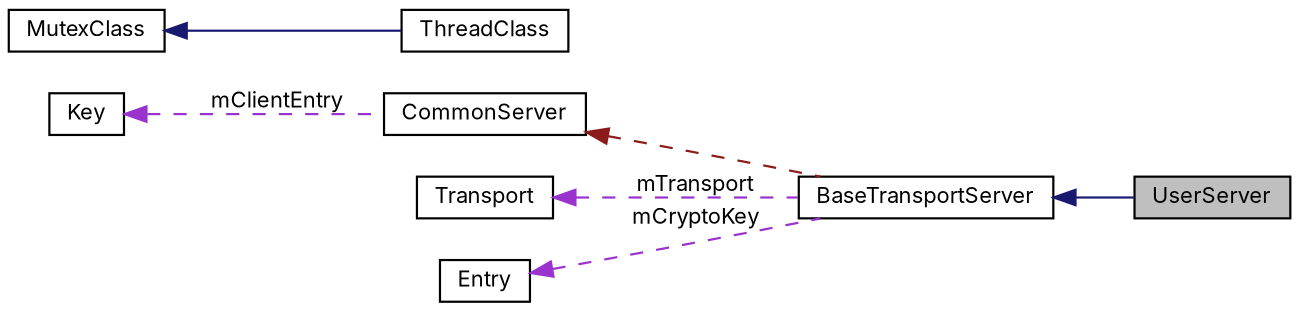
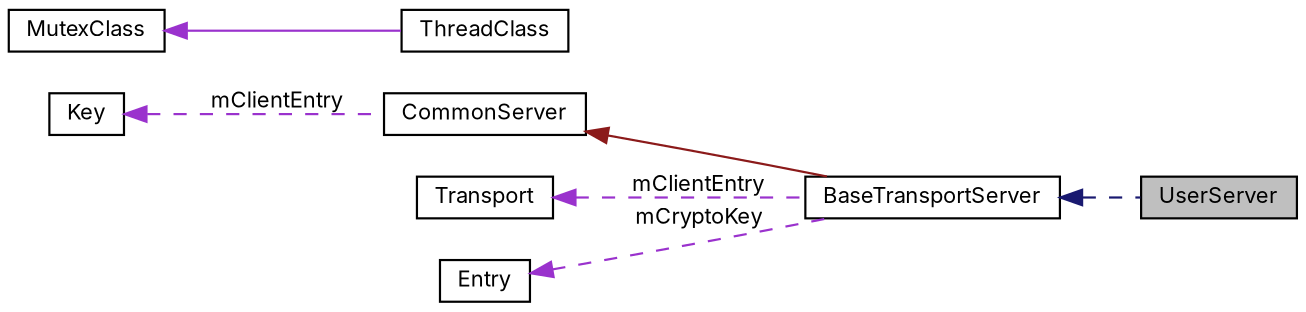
(294, 31) -> (294, 31)
(714, 156) -> (717, 155)
(692, 185) -> (696, 185)
(1105, 198) -> (1112, 198)
